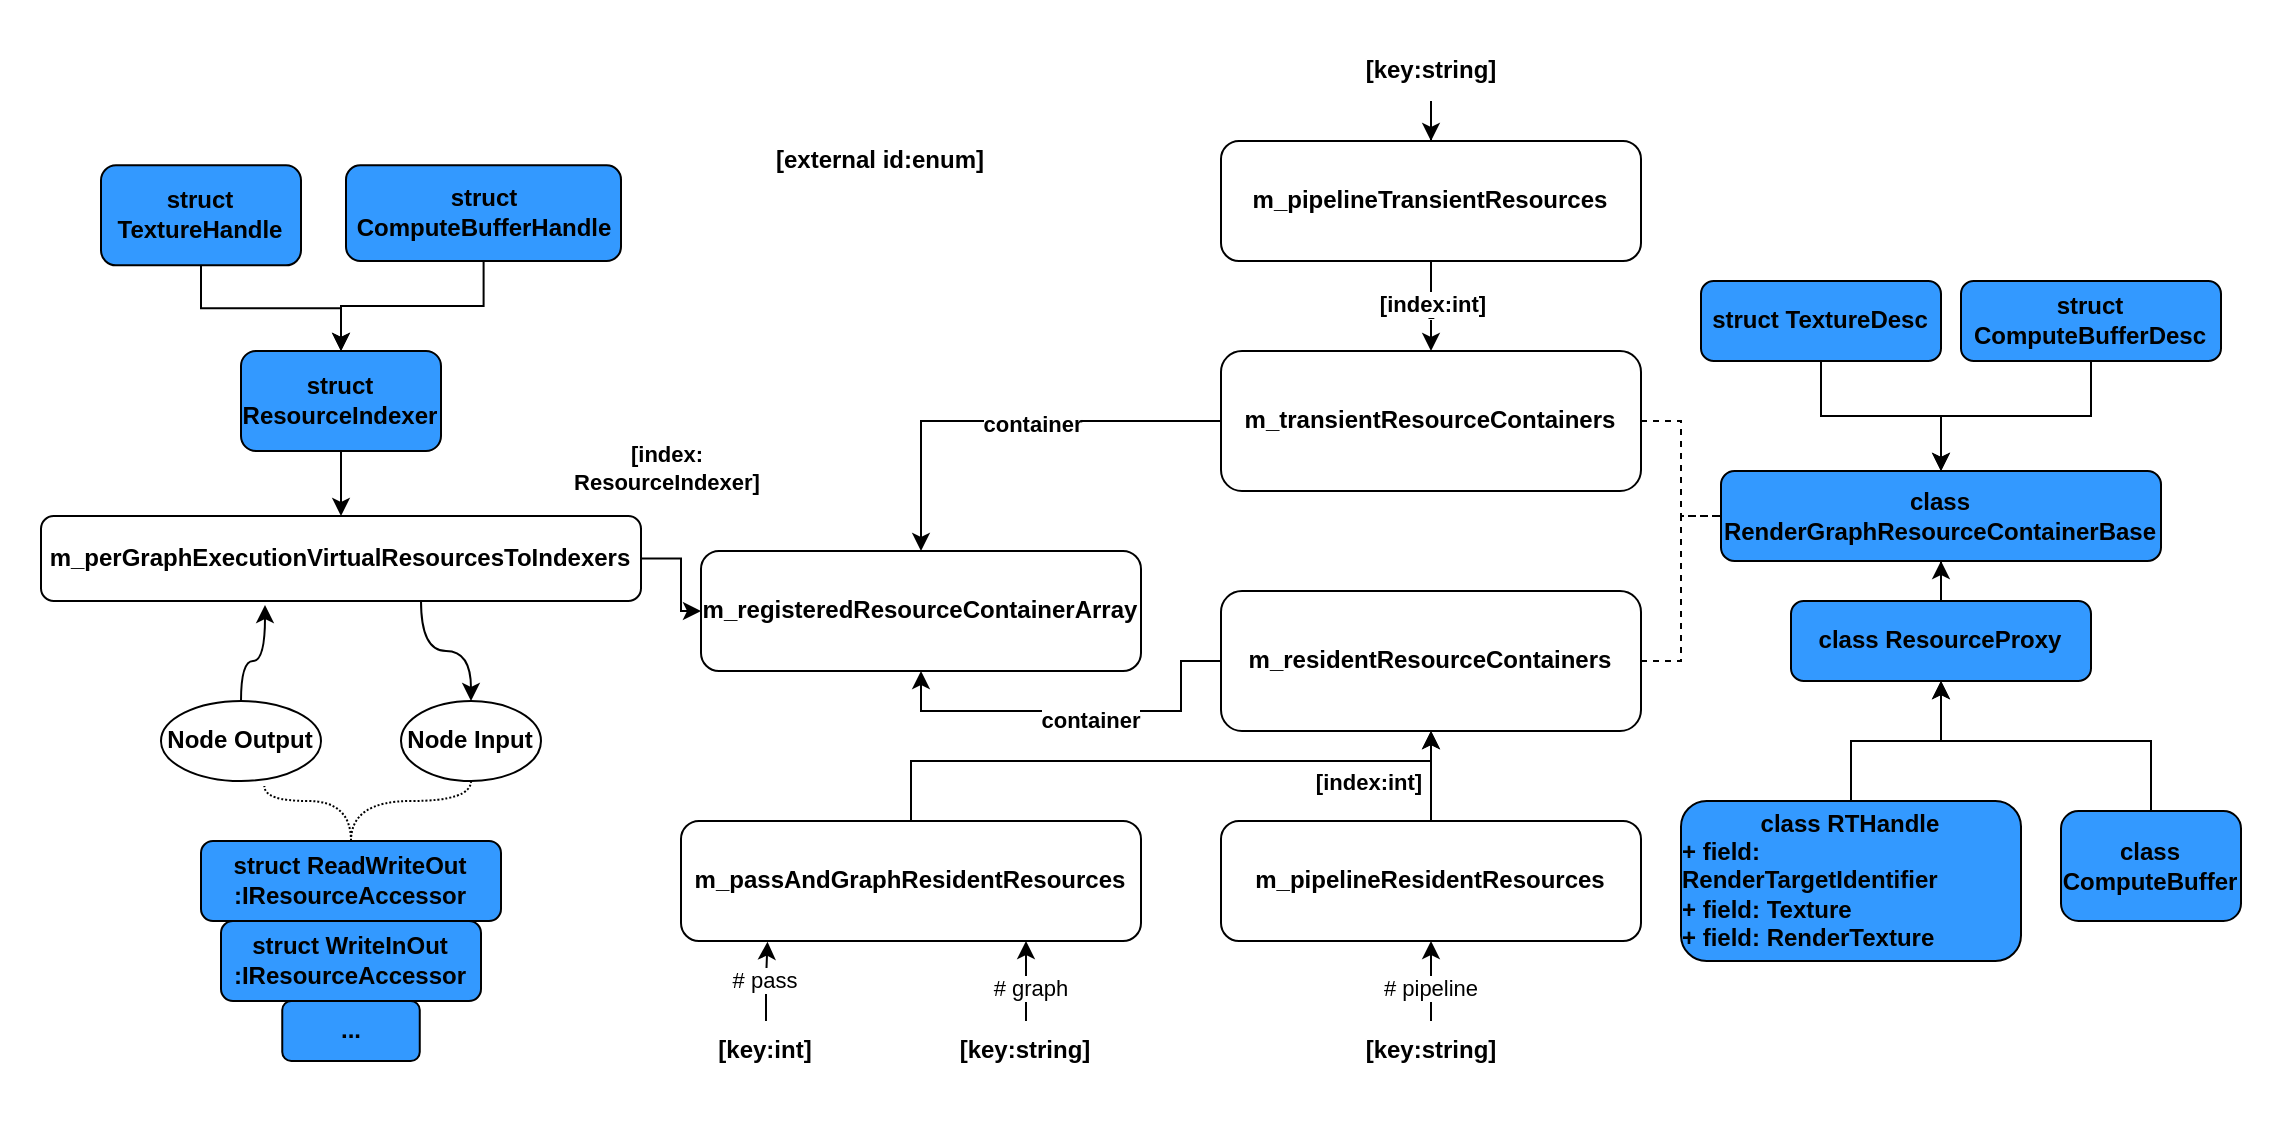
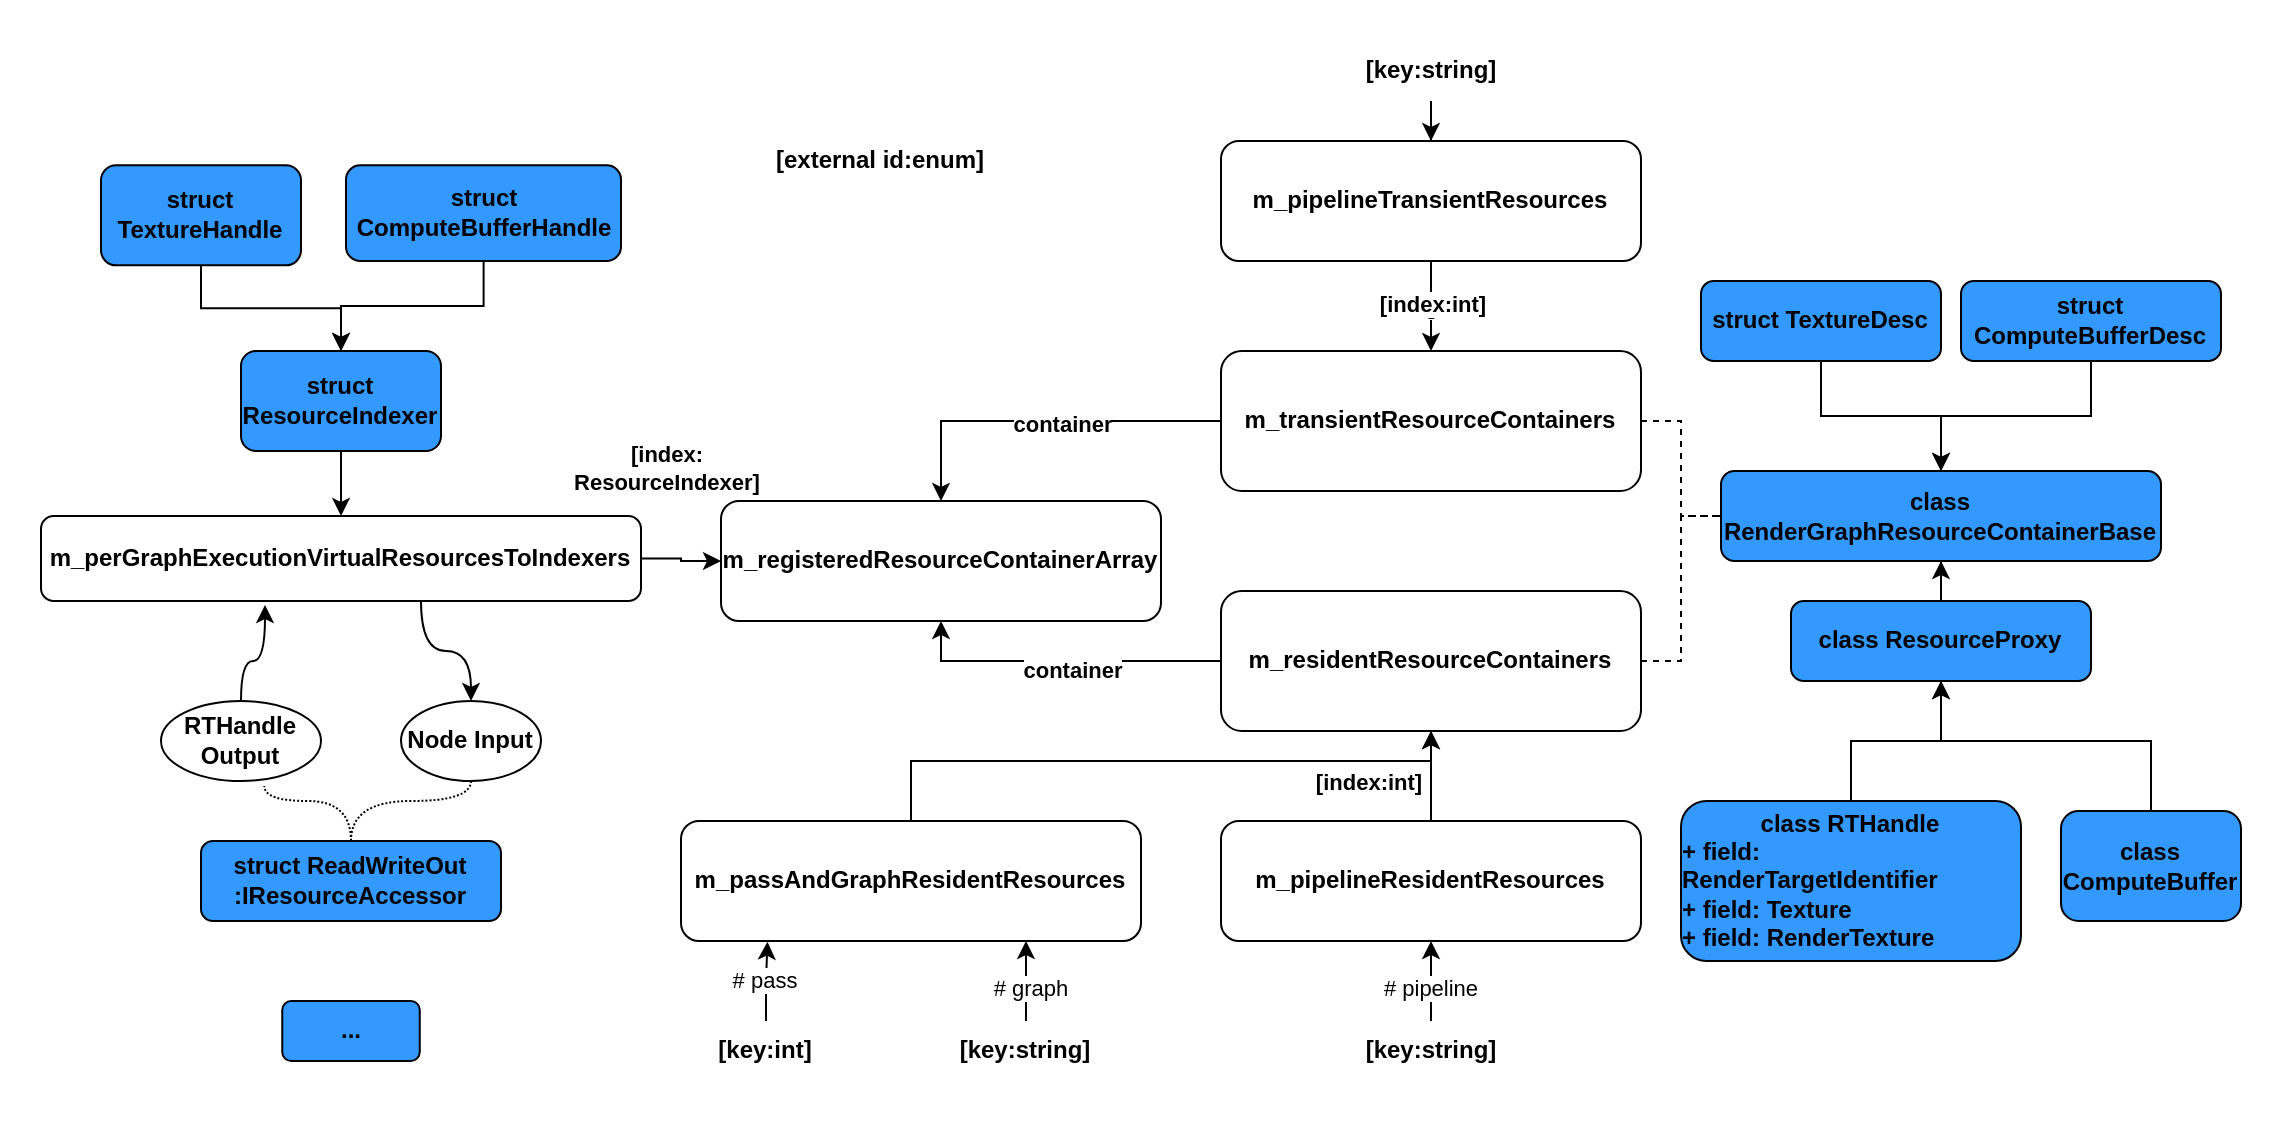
(921, 611) -> (941, 561)
(241, 741) -> (241, 741)
(351, 961) -> none
